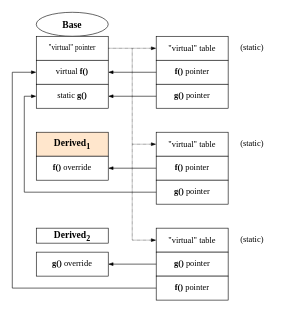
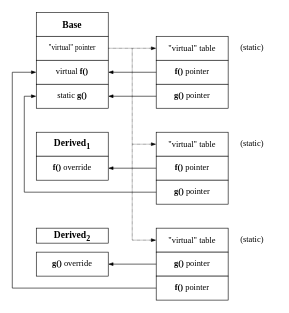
(72, 24) -> (72, 24)
(72, 144) -> (72, 144)
